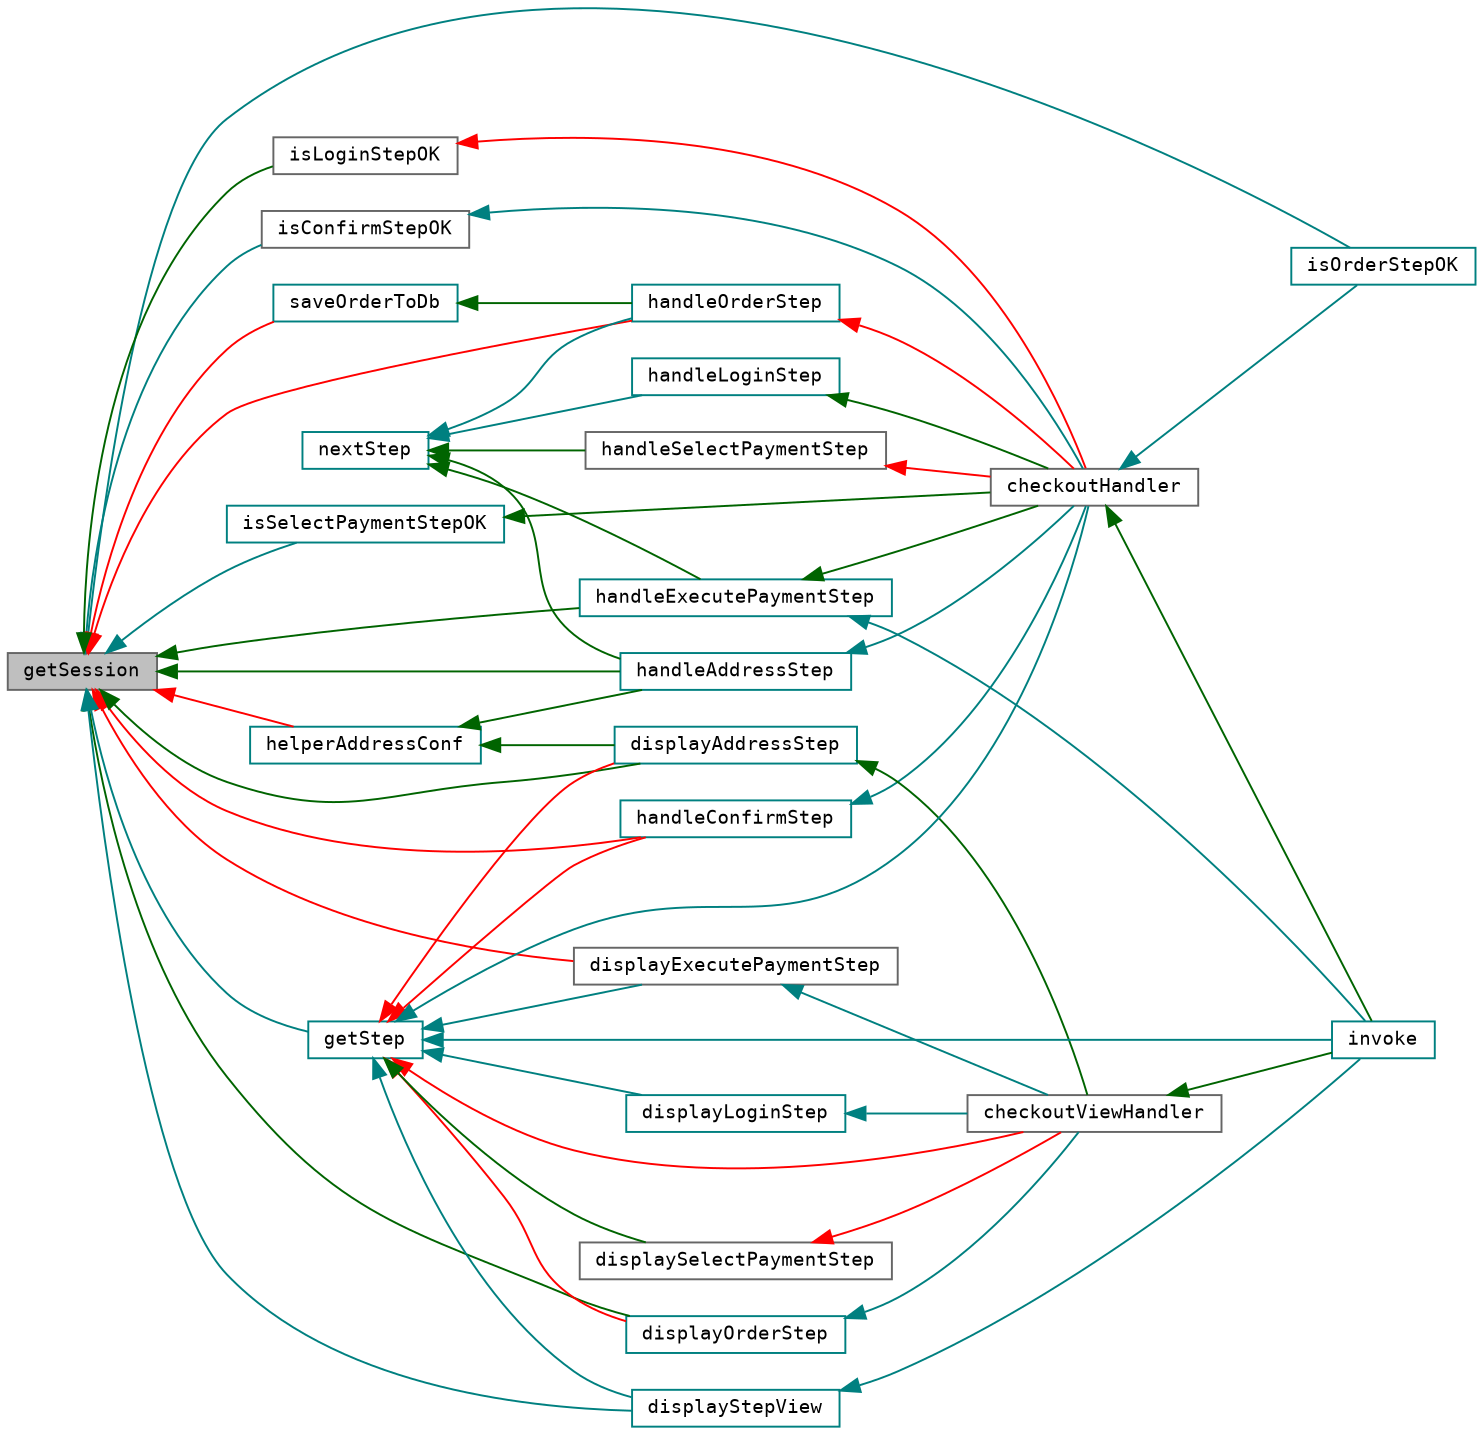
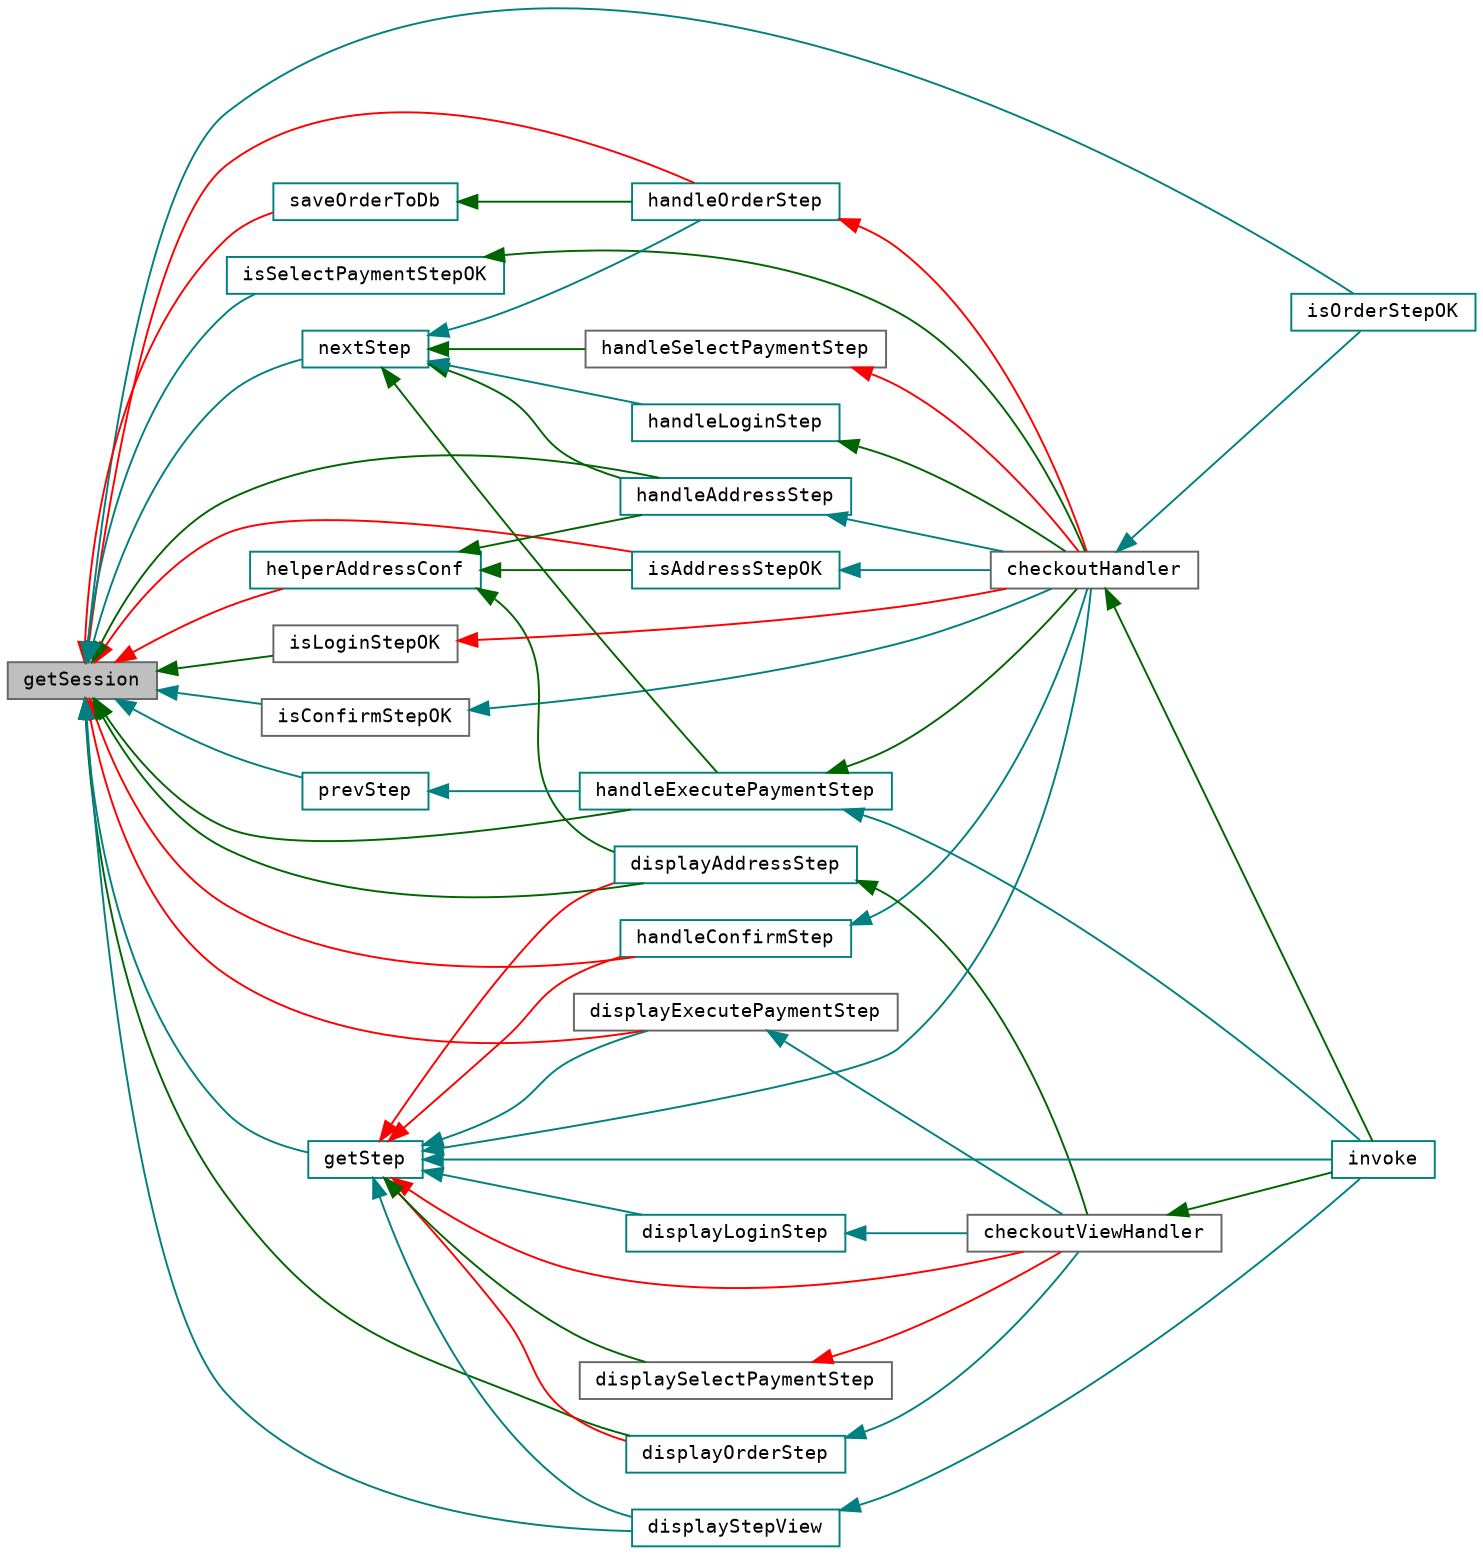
none -> (164, 473)
none -> (736, 570)
none -> (365, 791)
